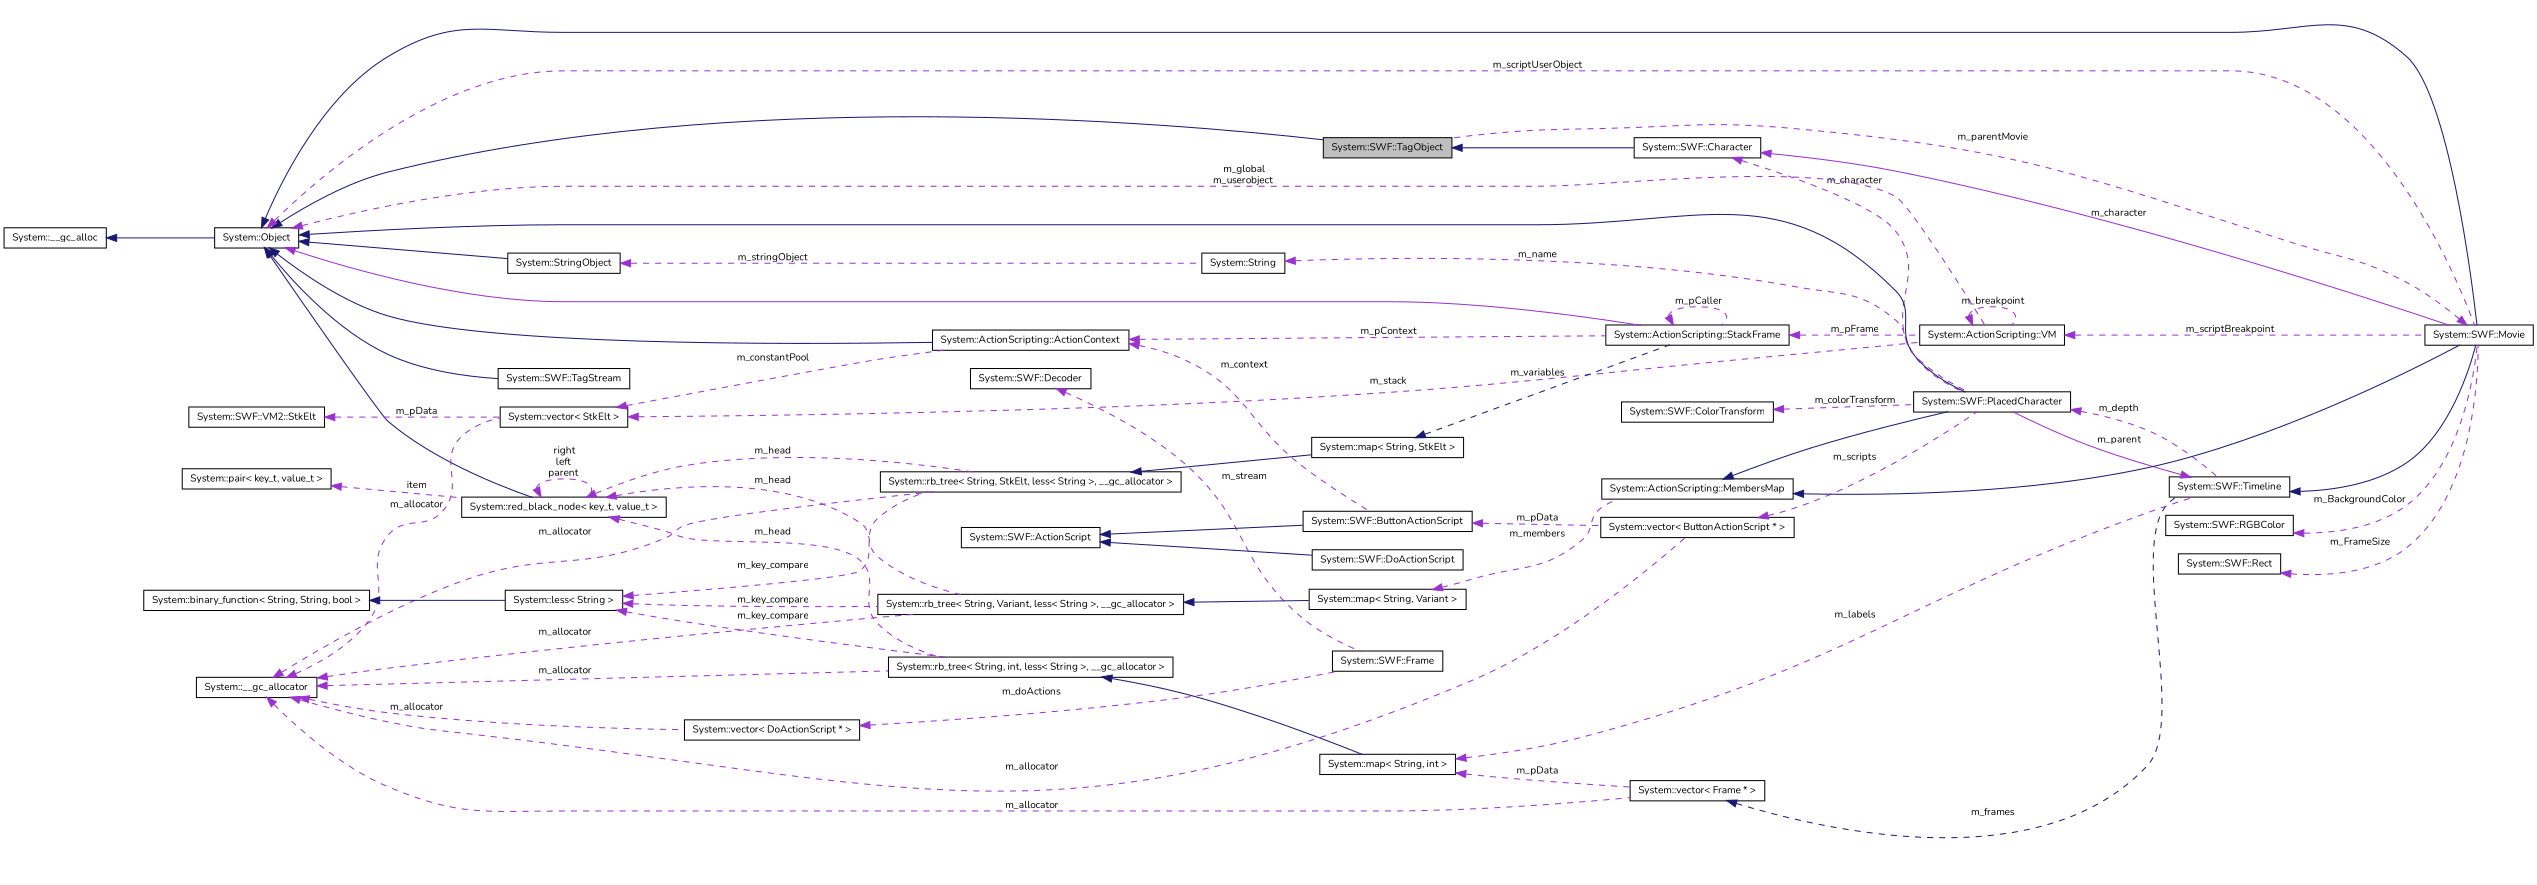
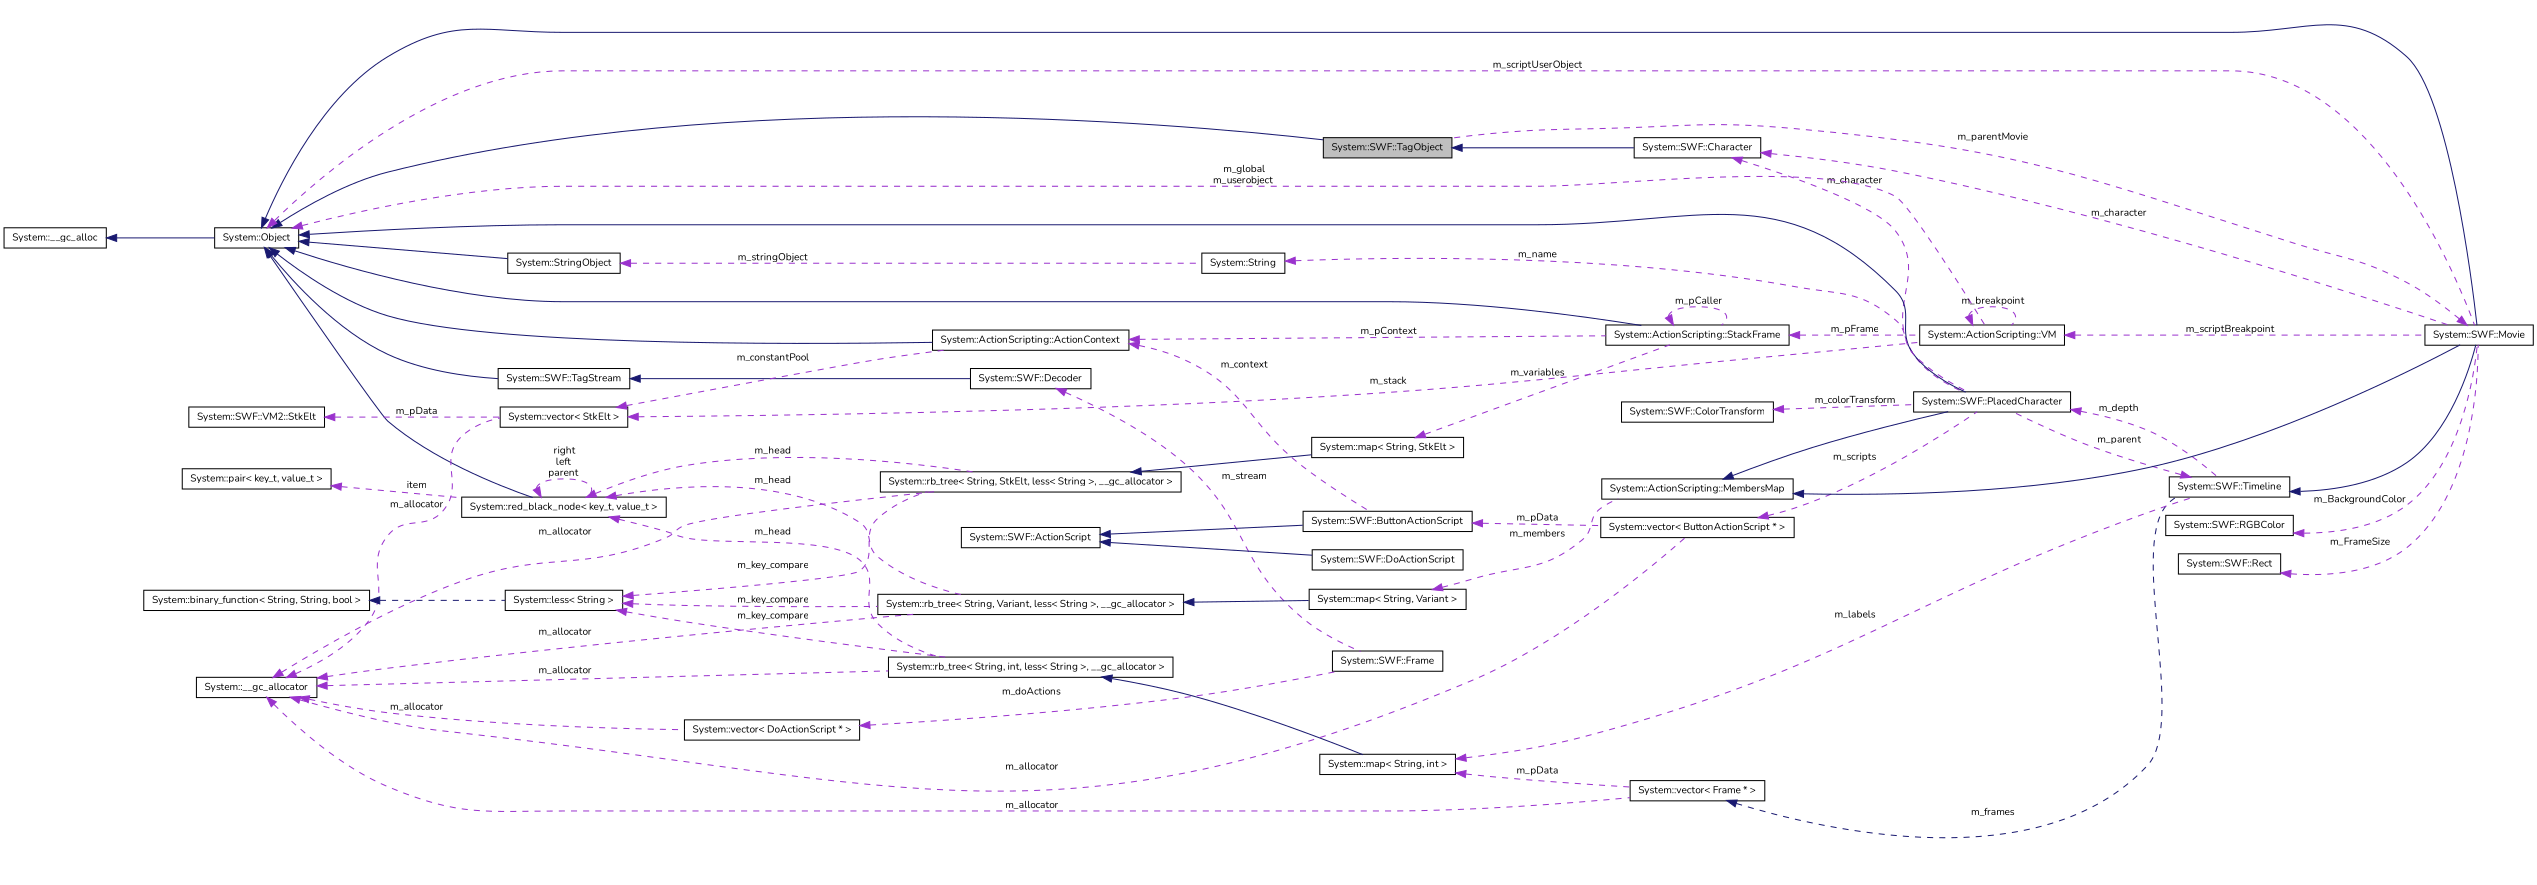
(2114, 223) -> (2114, 223)
(966, 302) -> (966, 302)
none -> (805, 379)
(1547, 390) -> (1547, 390)
(2095, 448) -> (2095, 448)
(442, 600) -> (442, 600)
